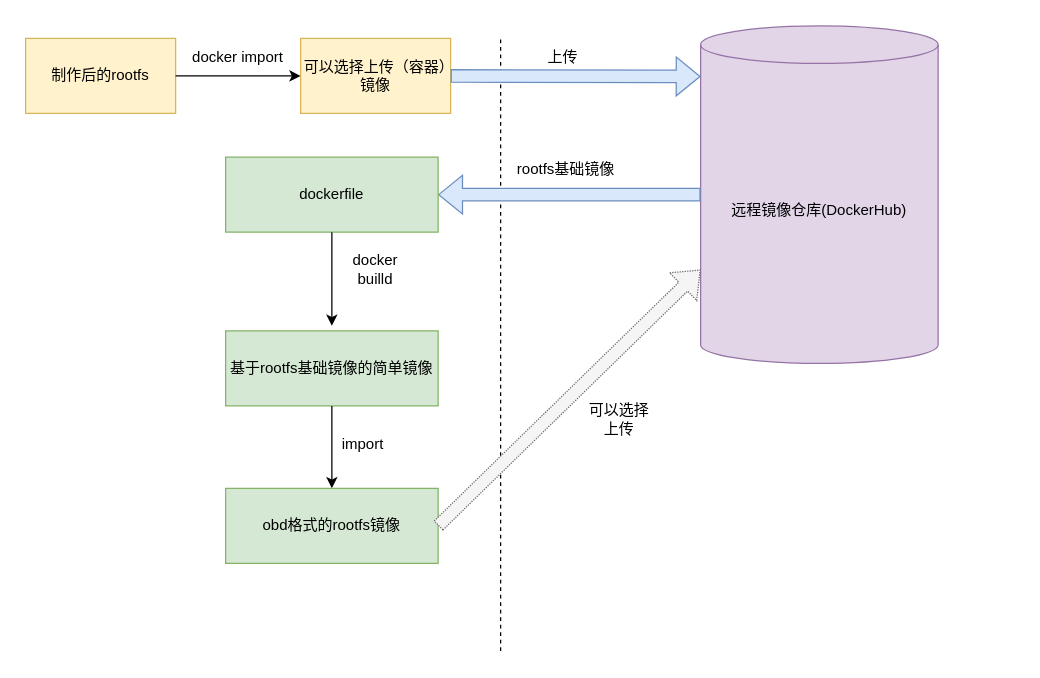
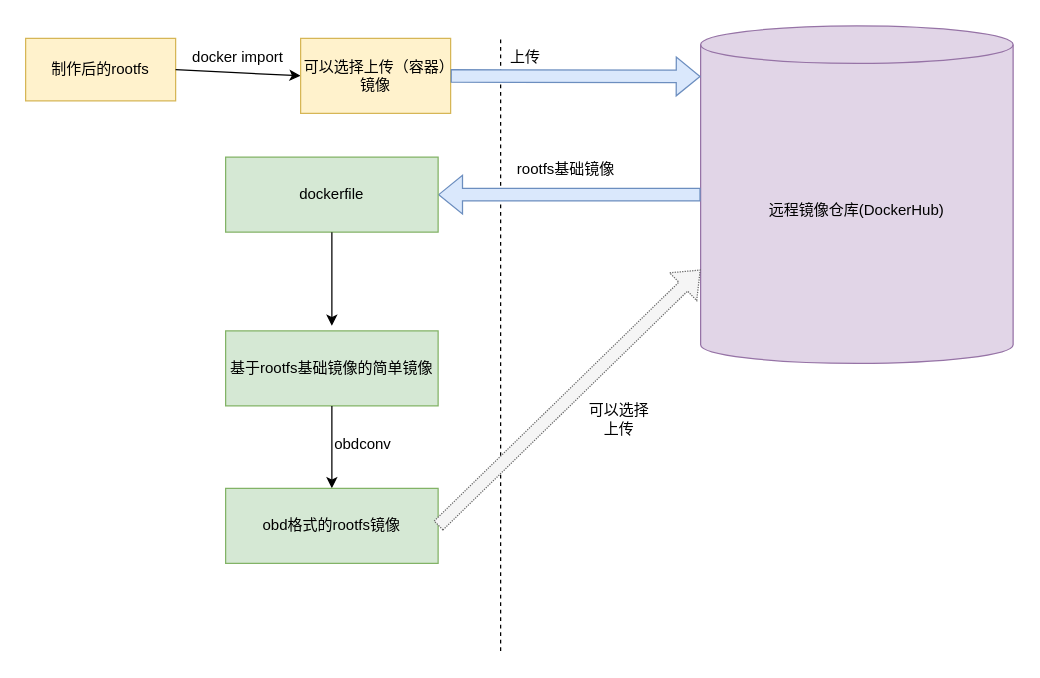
(563, 57) -> (526, 57)
(101, 76) -> (101, 69)
(819, 194) -> (857, 194)
(376, 269) -> none
(363, 444) -> (363, 444)
